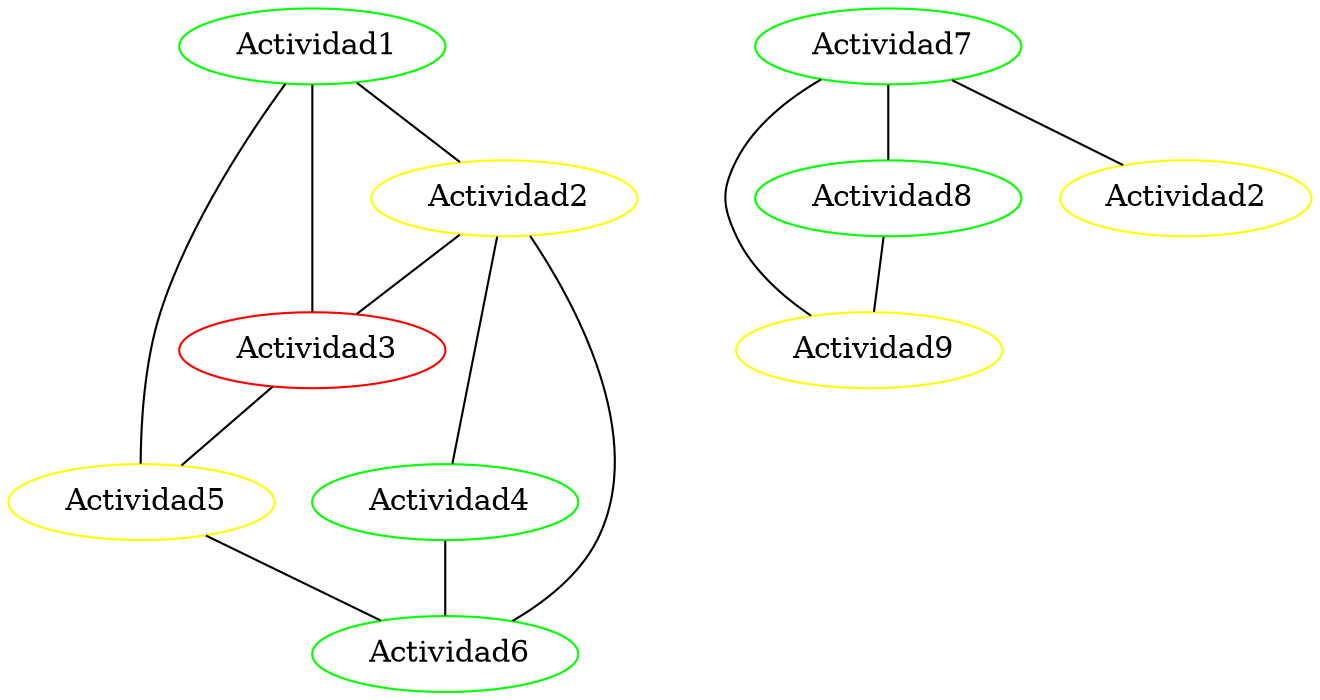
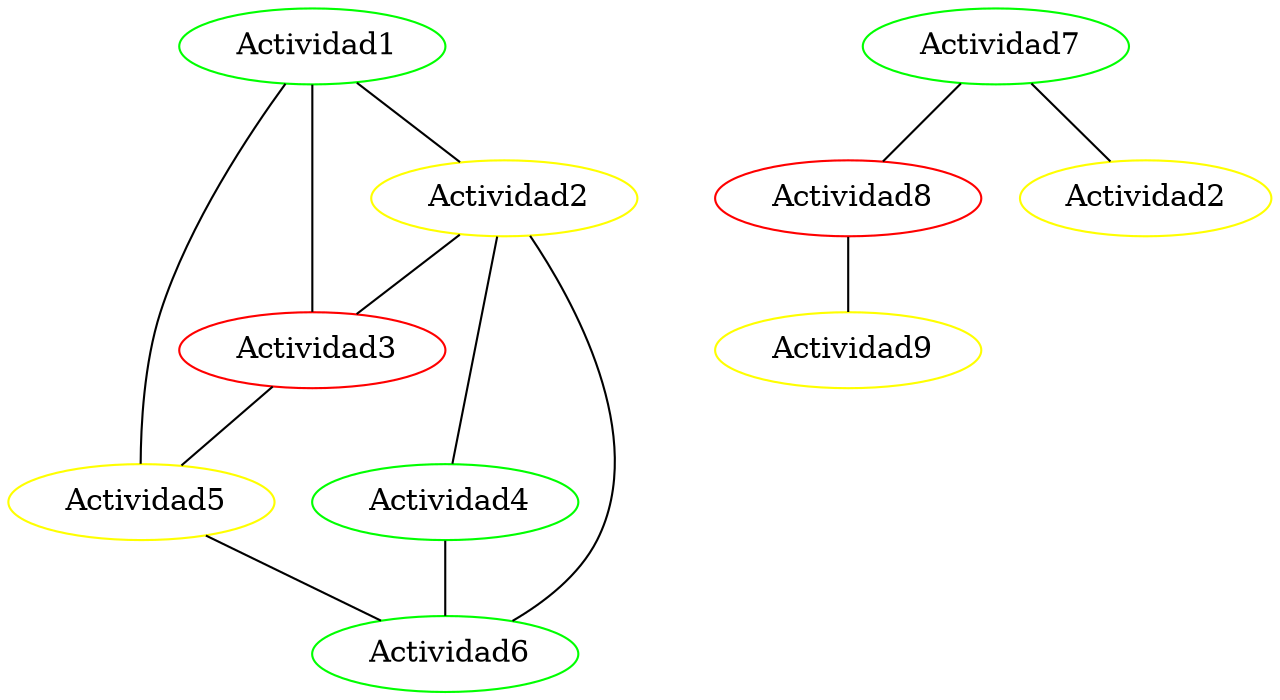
(726, 194) -> none
(888, 198) -> (848, 198)
